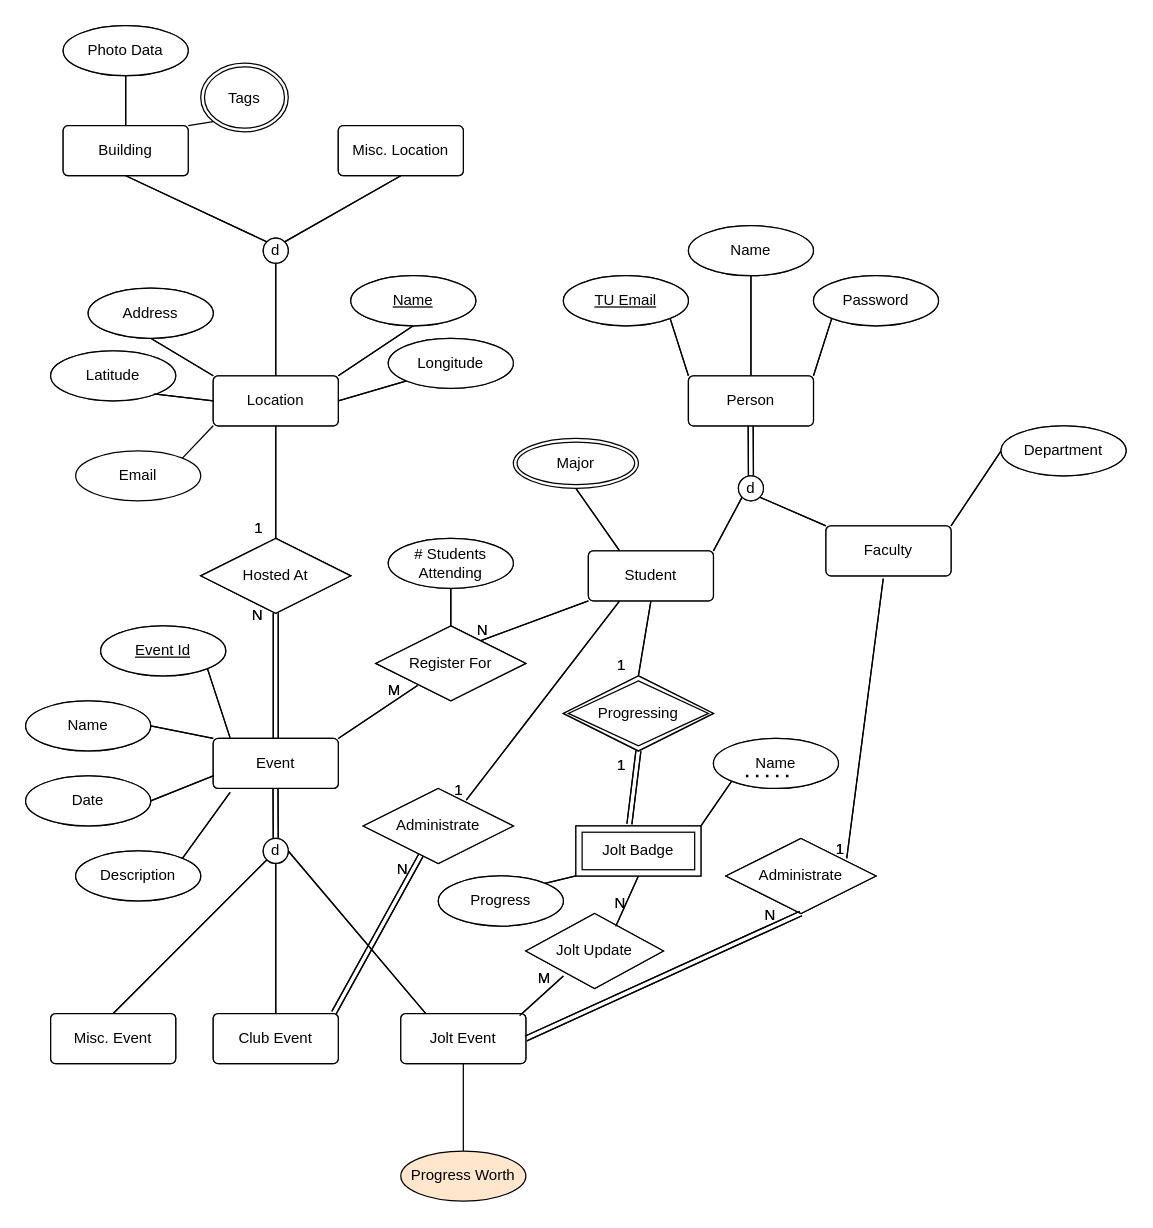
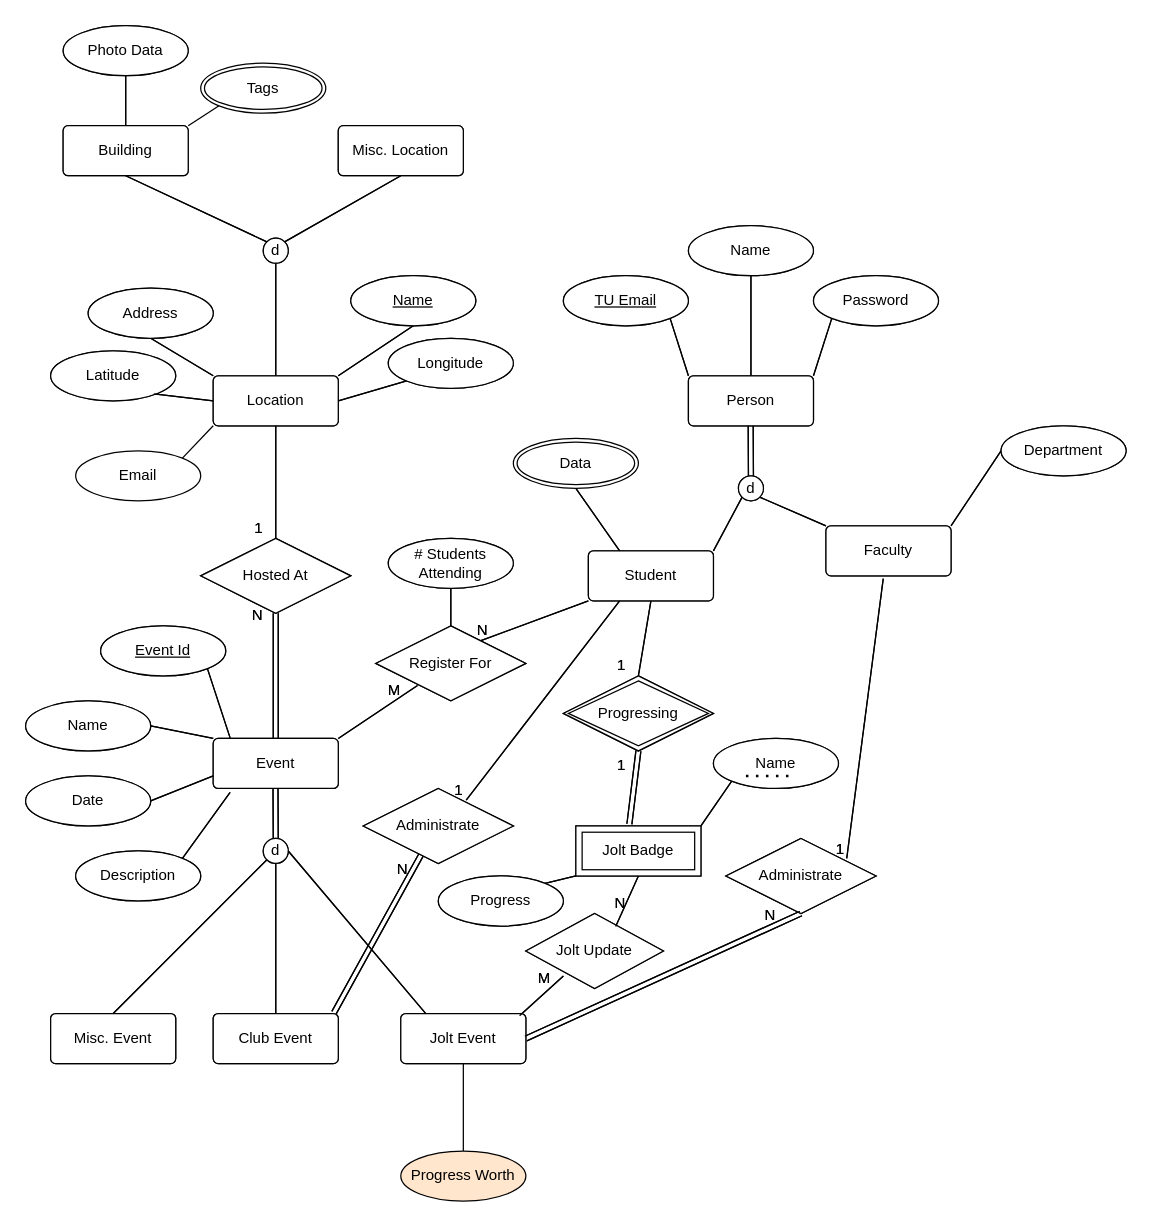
(244, 98) -> (263, 88)
(576, 463) -> (576, 463)
